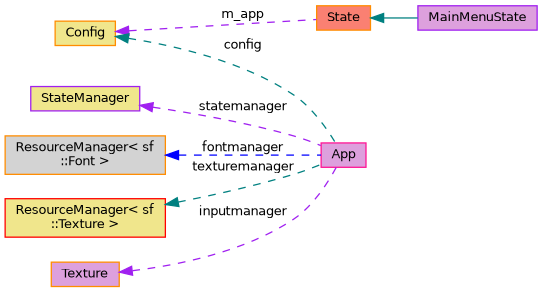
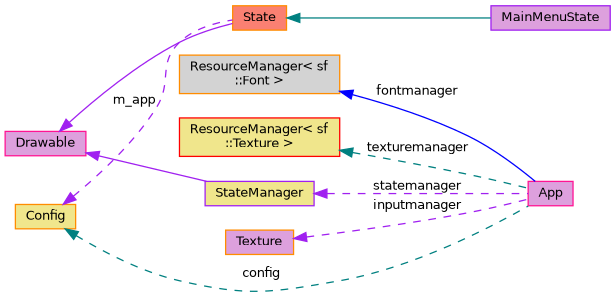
none -> (46, 144)
(250, 155) -> (449, 127)
